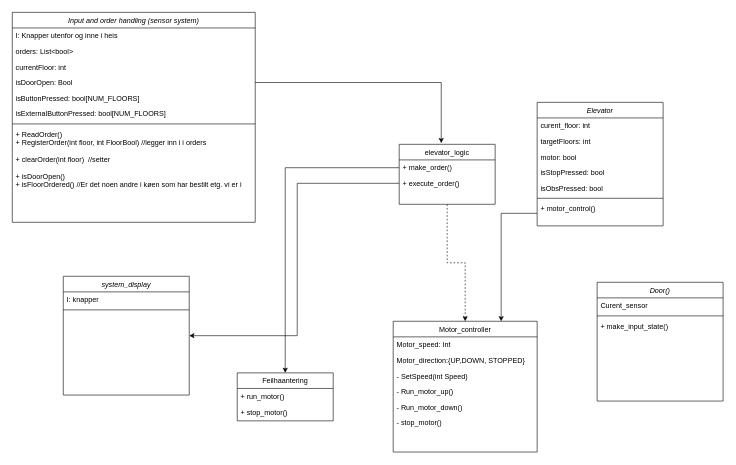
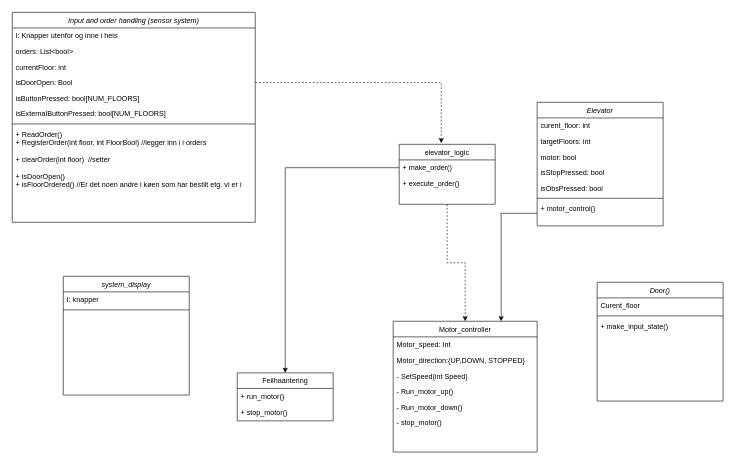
(376, 83) -> (376, 83)
(627, 306) -> (624, 306)
(297, 336) -> none
